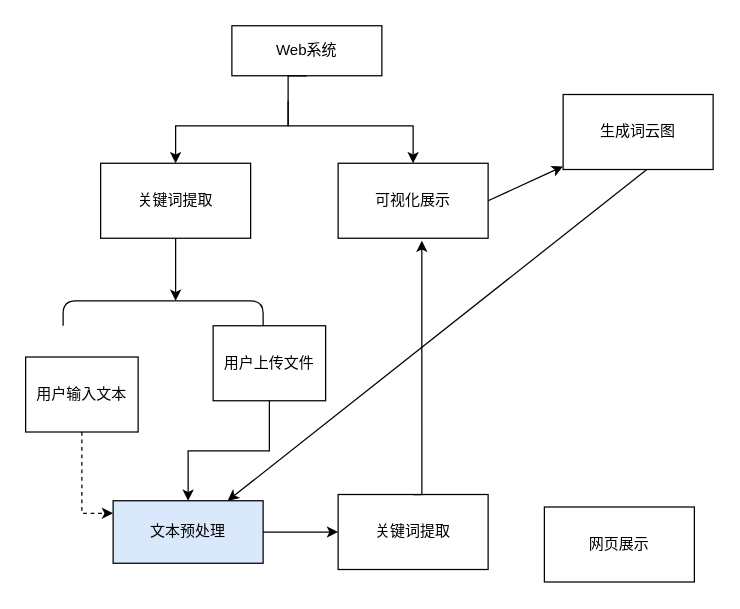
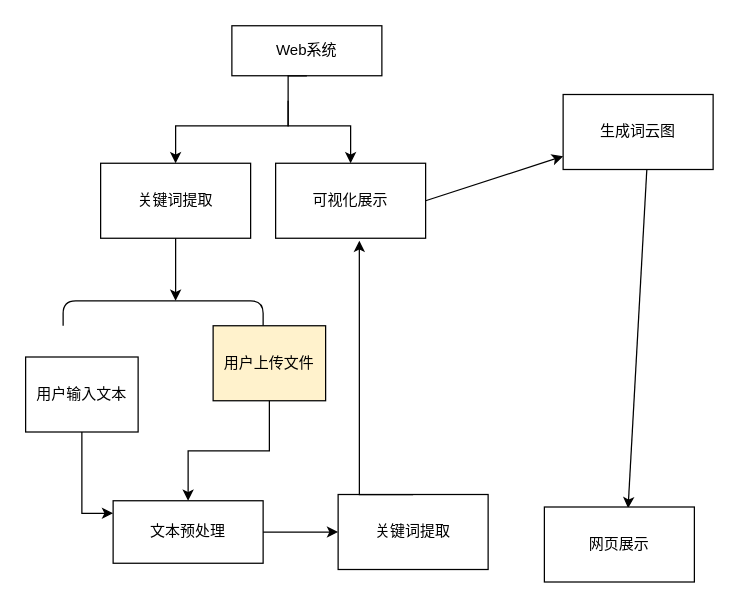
(413, 201) -> (351, 201)
(440, 333) -> (638, 334)
(269, 363) -> (269, 363)
(82, 485) -> (82, 485)
(188, 532) -> (188, 532)
